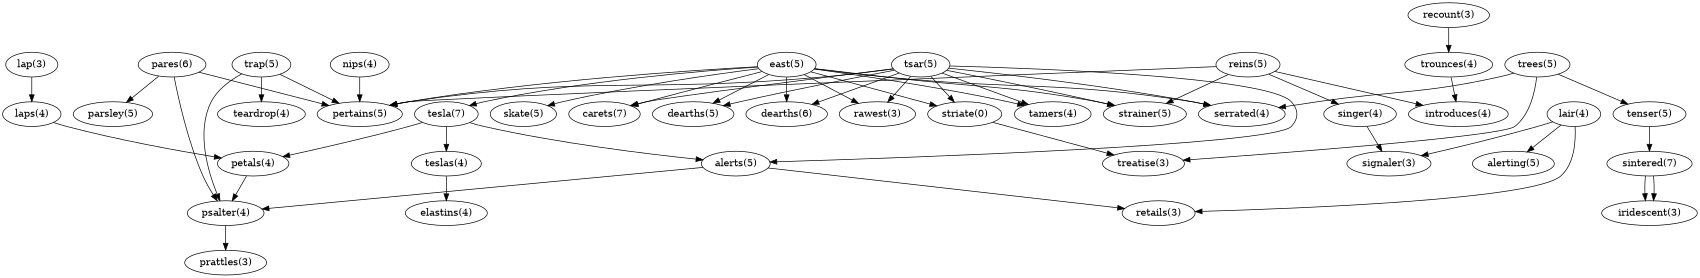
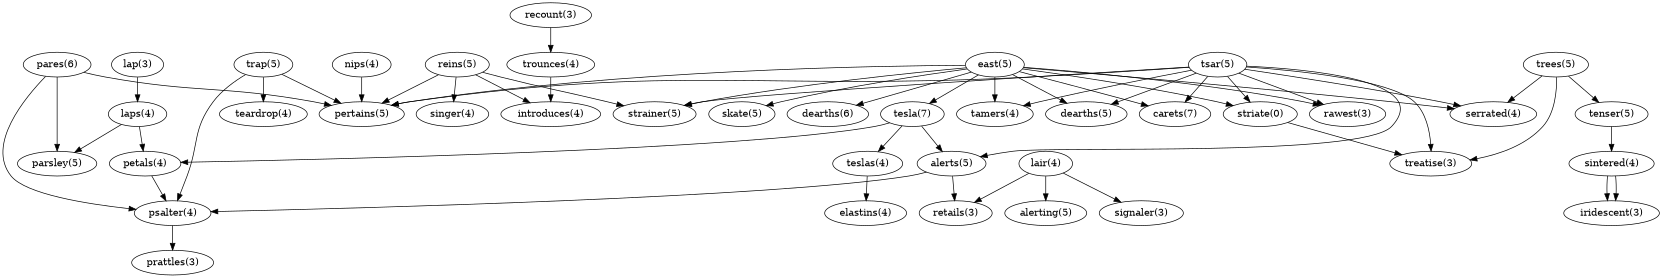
(855, 89) -> (1355, 80)
(1373, 136) -> none
none -> (101, 137)
(1649, 164) -> (1612, 164)
